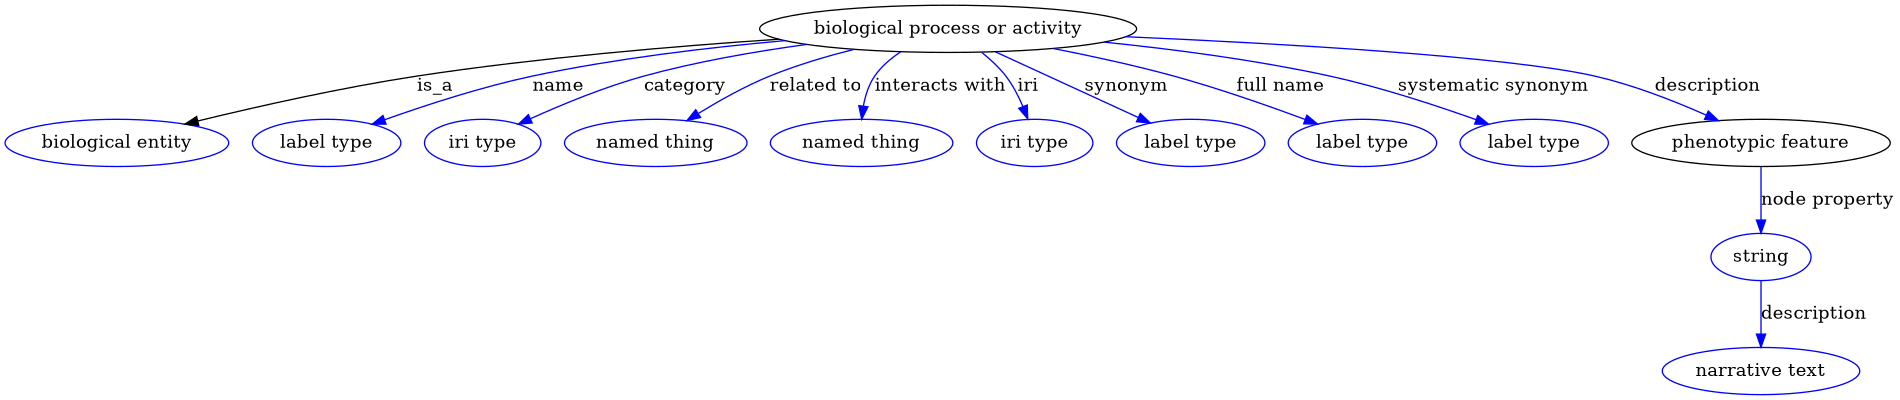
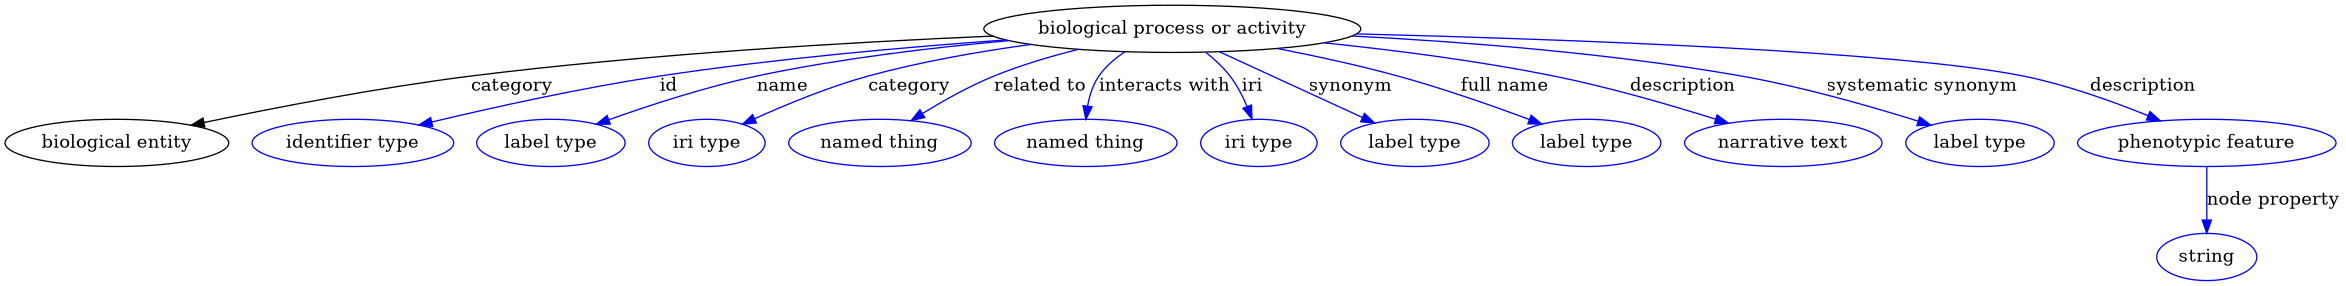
(435, 86) -> (512, 86)
(117, 143) -> (117, 143)
none -> (353, 143)
(1761, 143) -> (2207, 143)
(1761, 307) -> (1522, 70)
